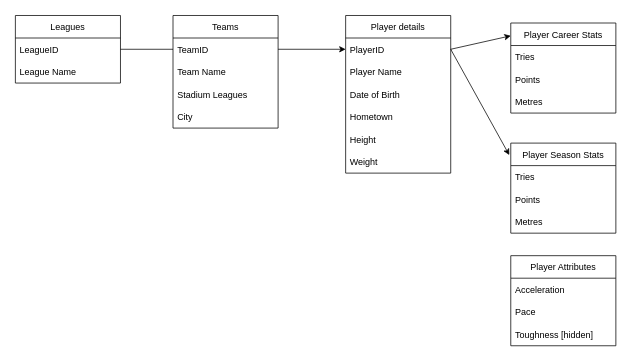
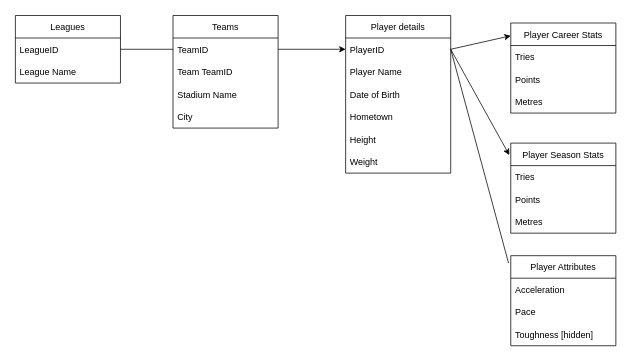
(199, 72) -> (204, 72)
(212, 95) -> (205, 95)
none -> (480, 159)
